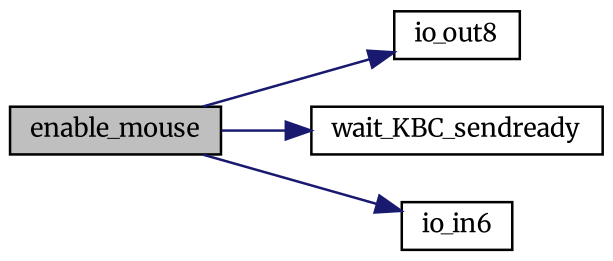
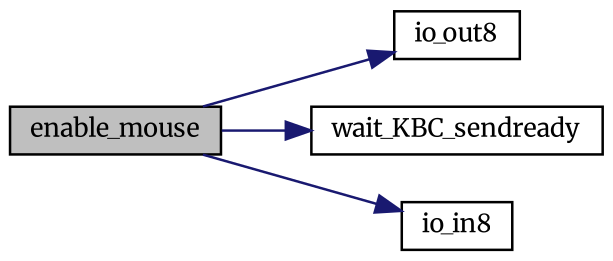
(457, 226) -> (457, 226)
